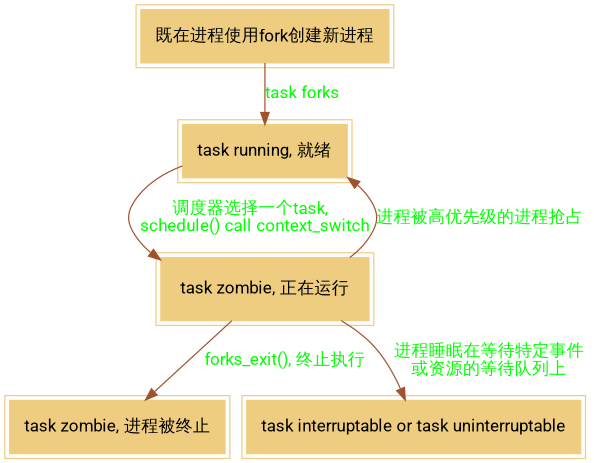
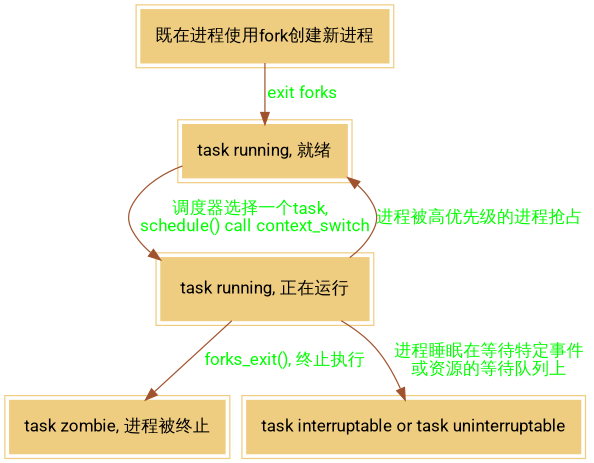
(302, 94) -> (302, 94)
(265, 289) -> (265, 289)
